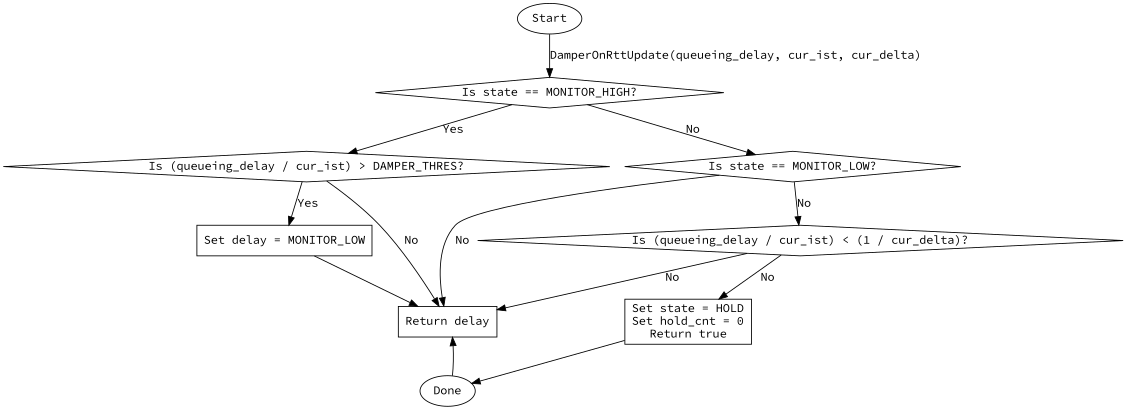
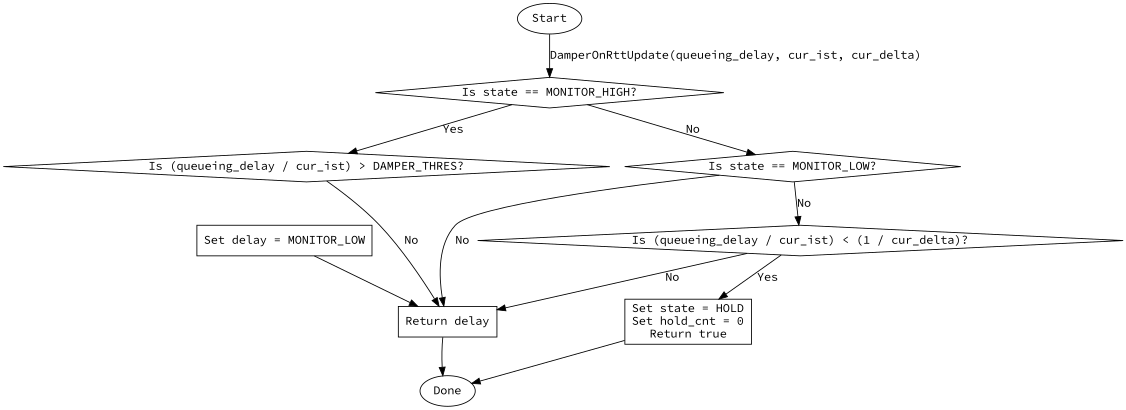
(297, 199) -> none
(768, 278) -> (768, 278)
(453, 361) -> (442, 352)
